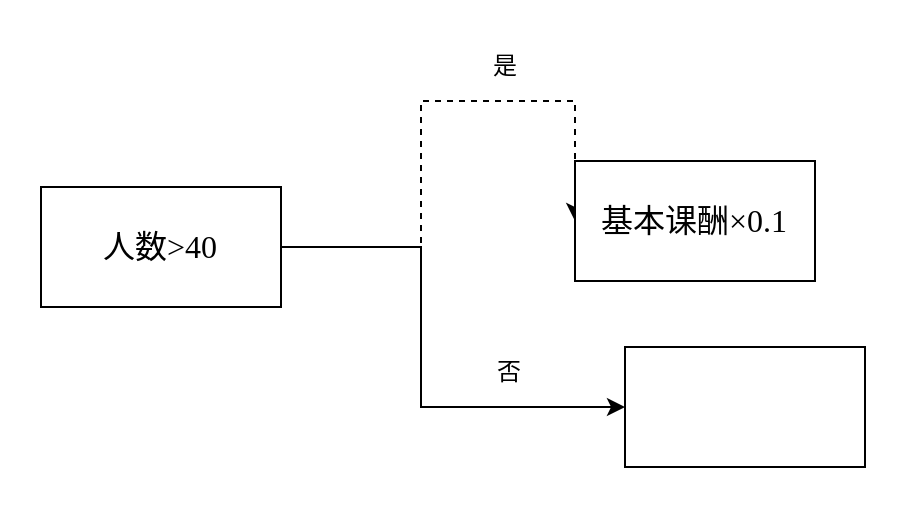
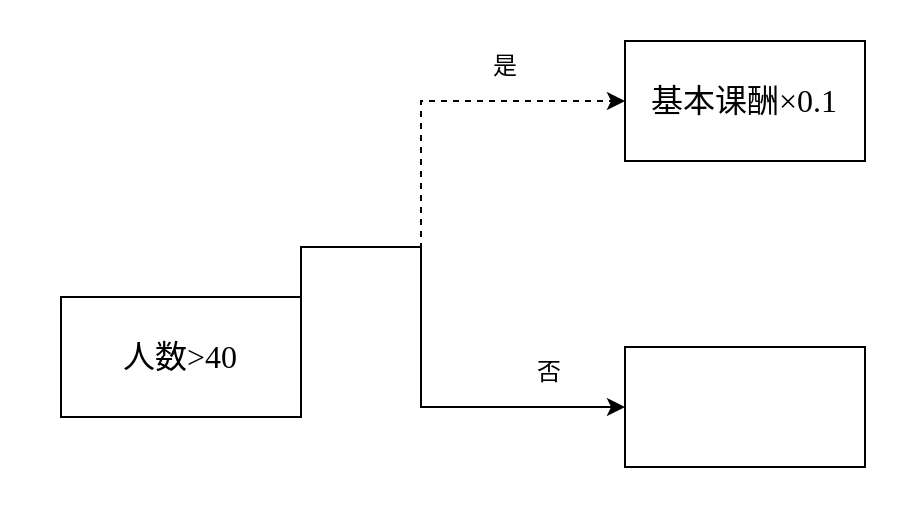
(695, 221) -> (745, 101)
(161, 247) -> (181, 357)
(509, 373) -> (549, 373)
